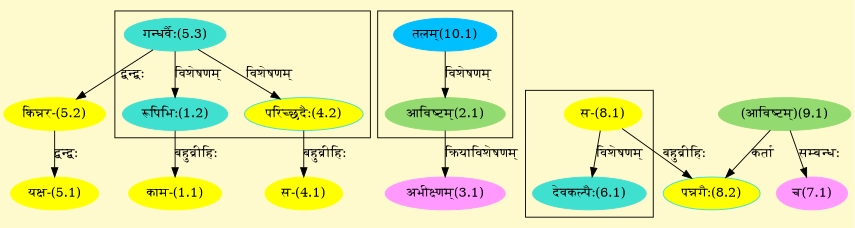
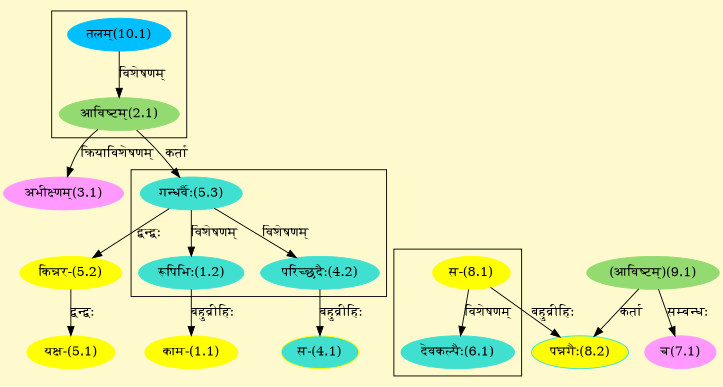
(304, 114) -> (320, 273)
none -> (156, 149)
(304, 193) -> (320, 352)
